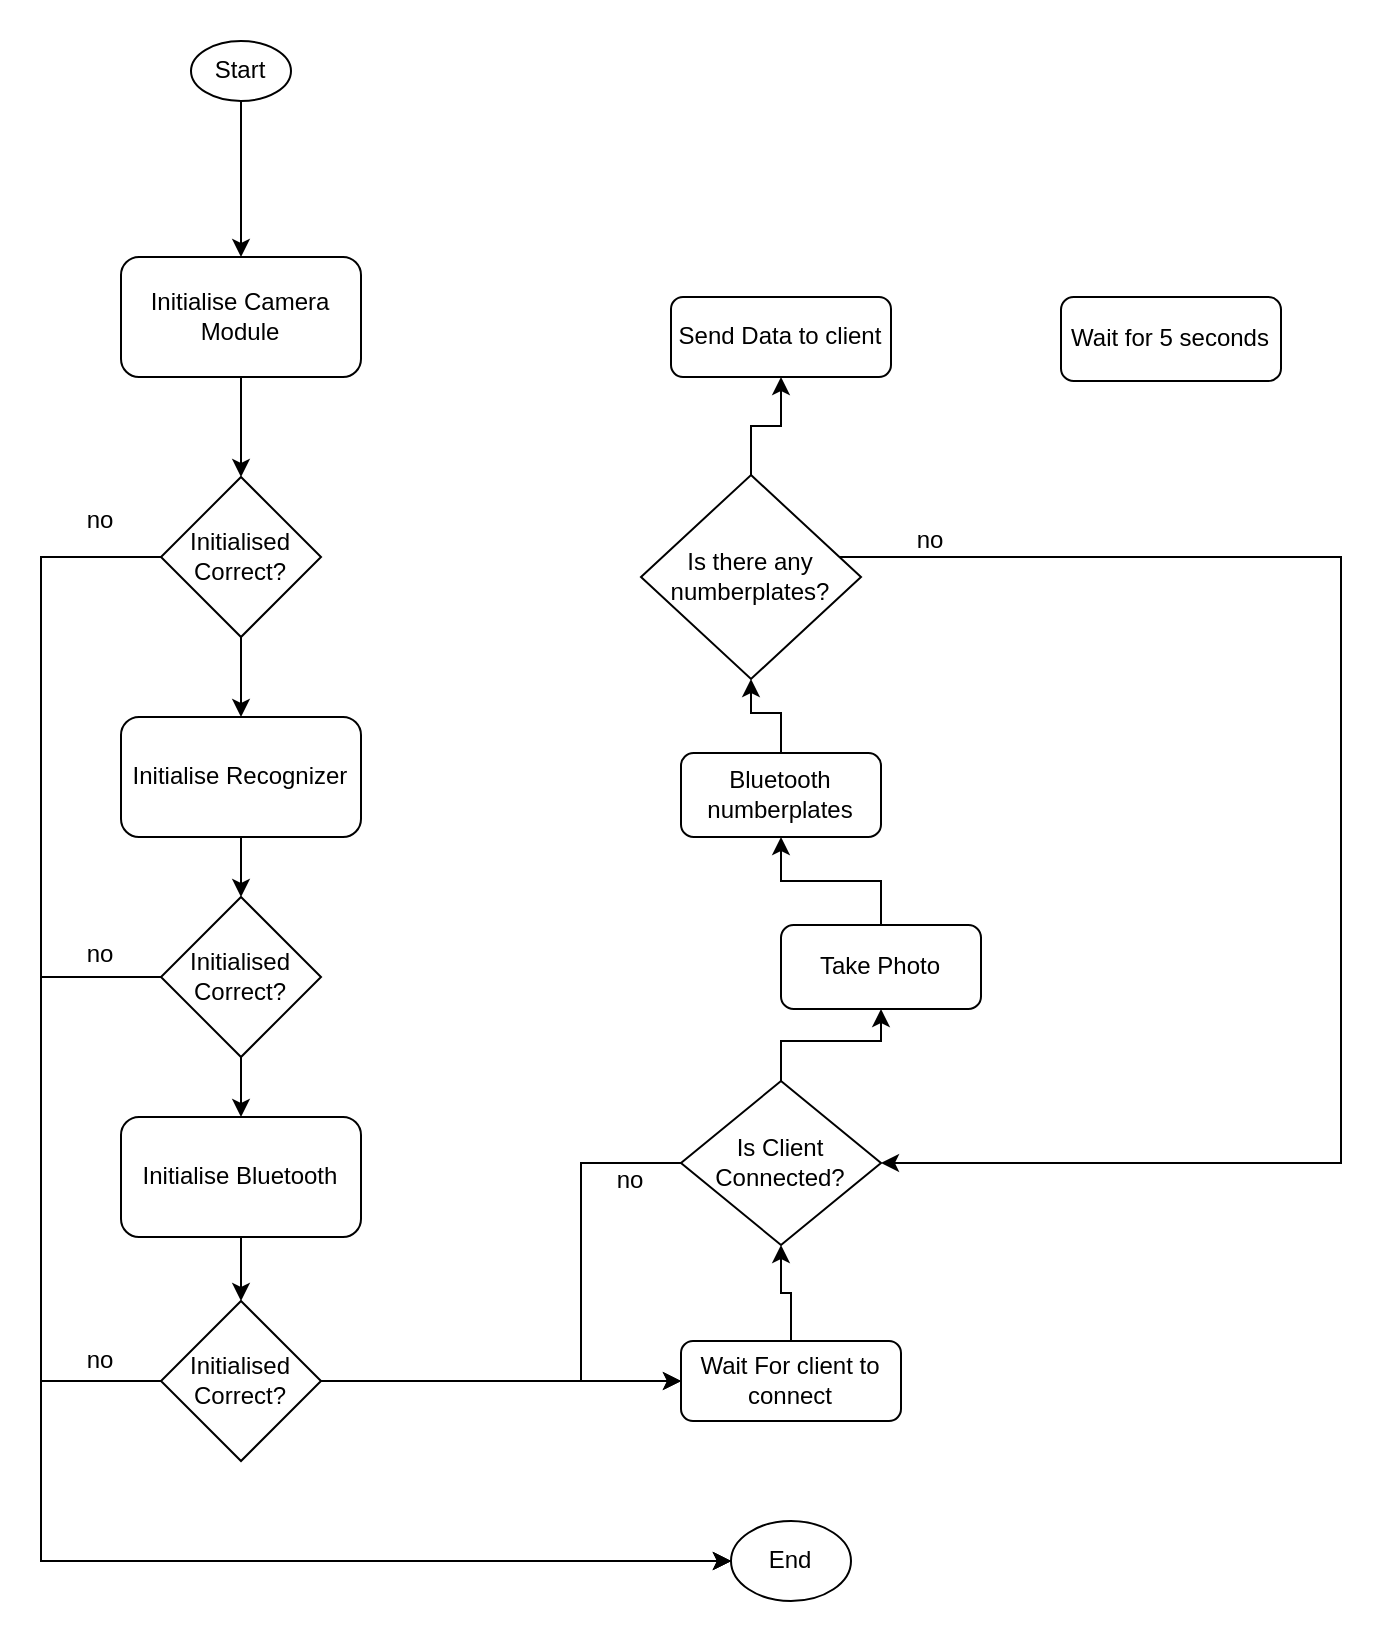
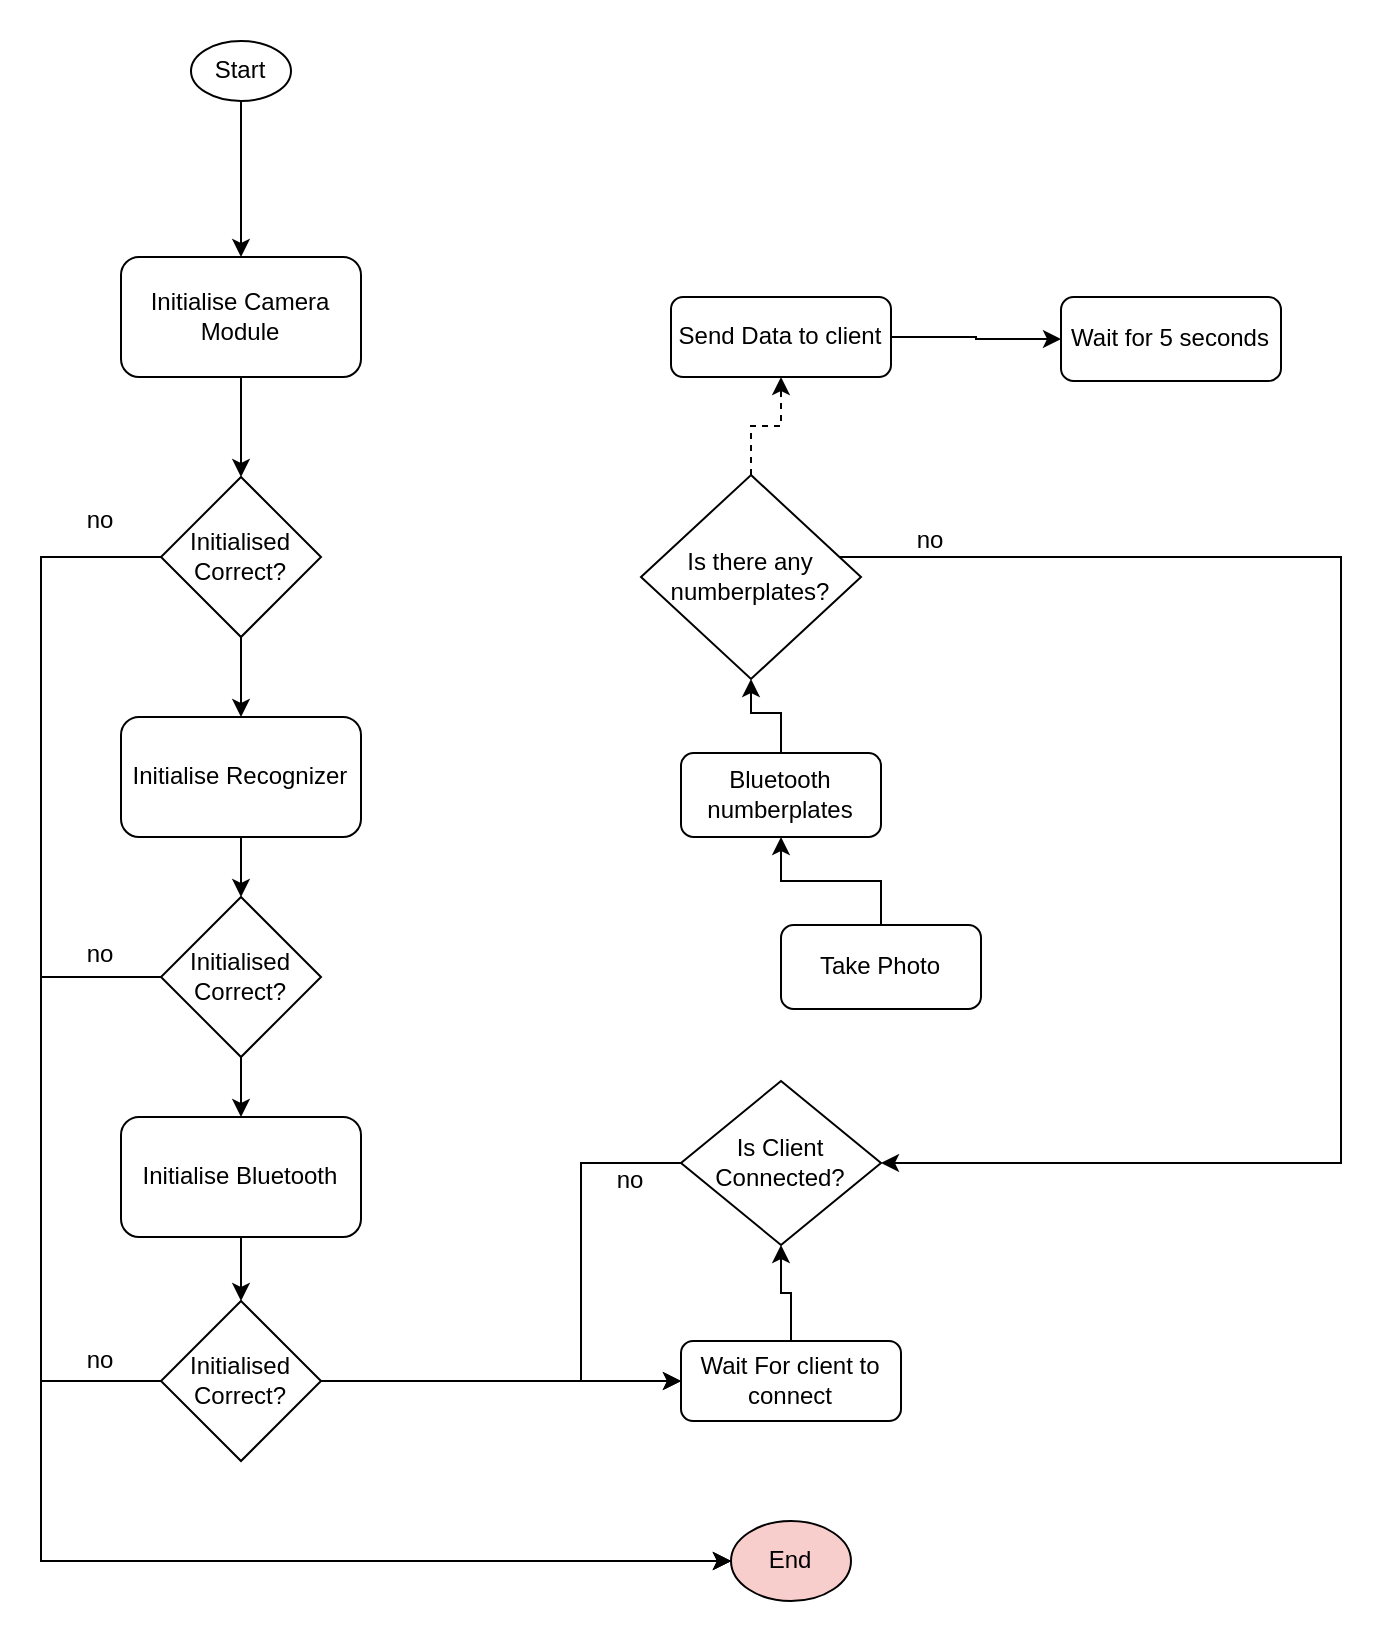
none -> (970, 337)
(759, 426) -> (759, 426)
(820, 1041) -> none
(791, 1561) -> (791, 1561)
